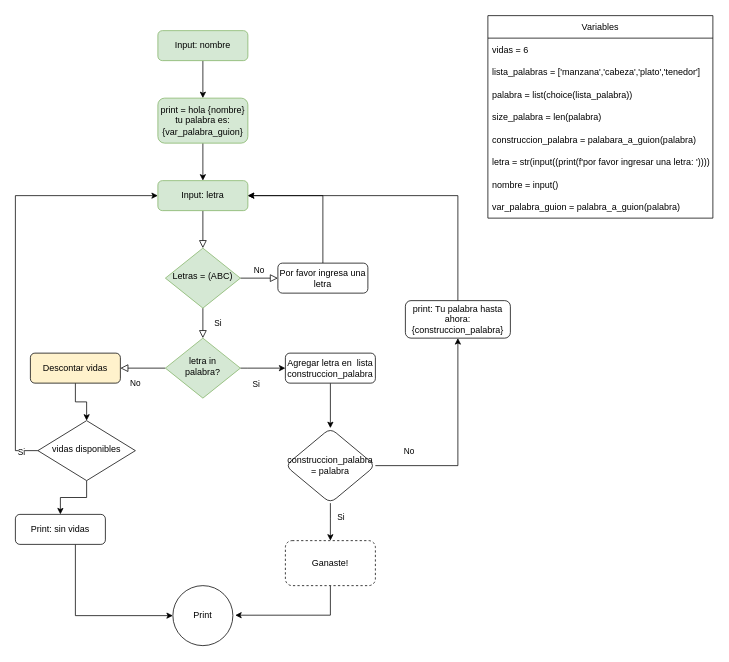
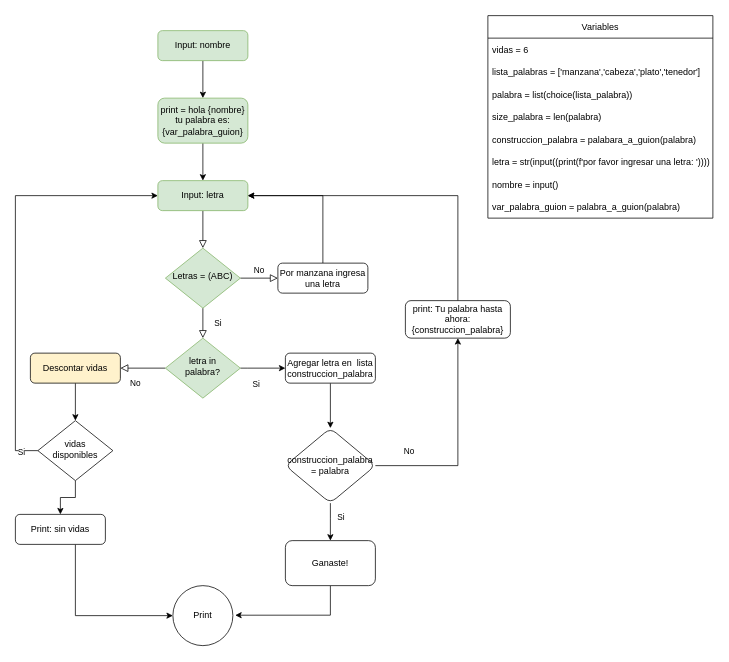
(323, 278) -> (323, 278)
(87, 450) -> (75, 450)
(330, 563) -> (330, 563)
